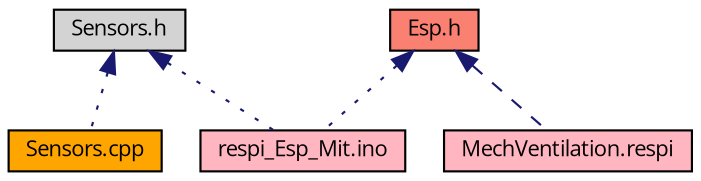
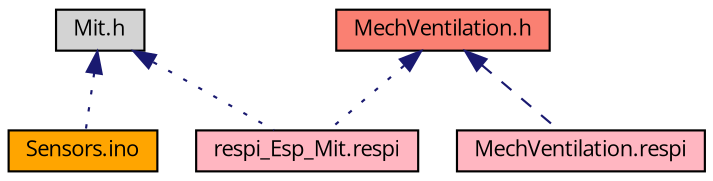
(120, 30) -> (100, 30)
(434, 30) -> (443, 30)
(85, 151) -> (83, 151)
(303, 151) -> (307, 151)
